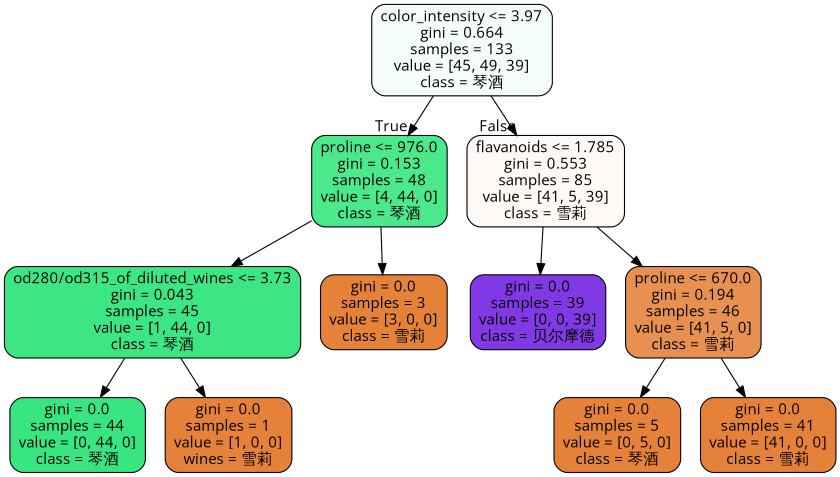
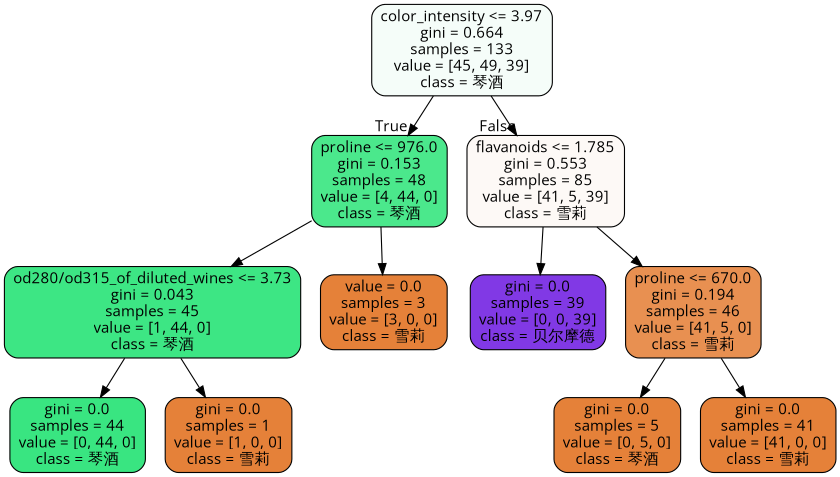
(384, 312) -> (384, 312)
(229, 435) -> (229, 435)
